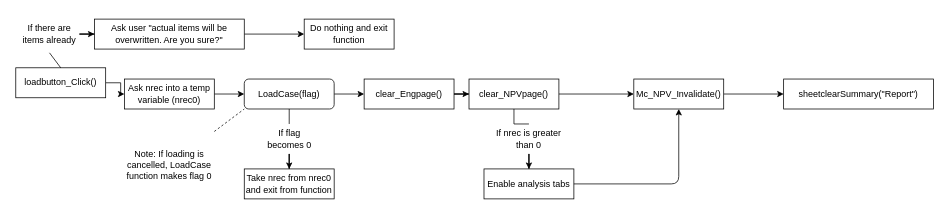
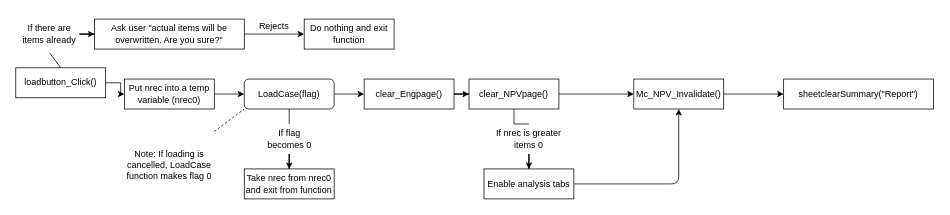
none -> (274, 27)
(169, 94) -> (169, 94)
(529, 139) -> (529, 139)
